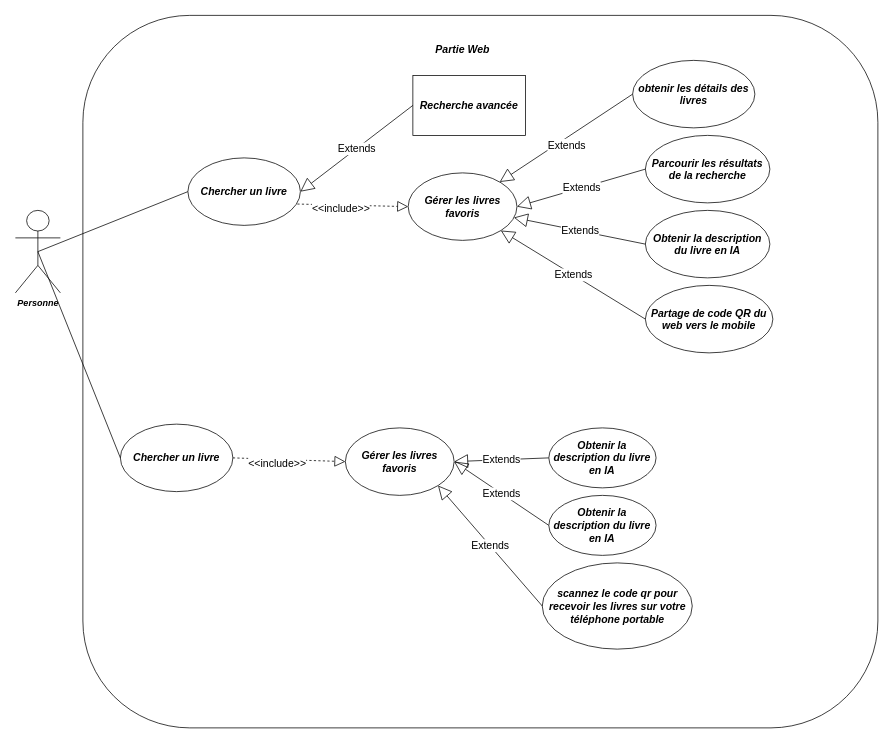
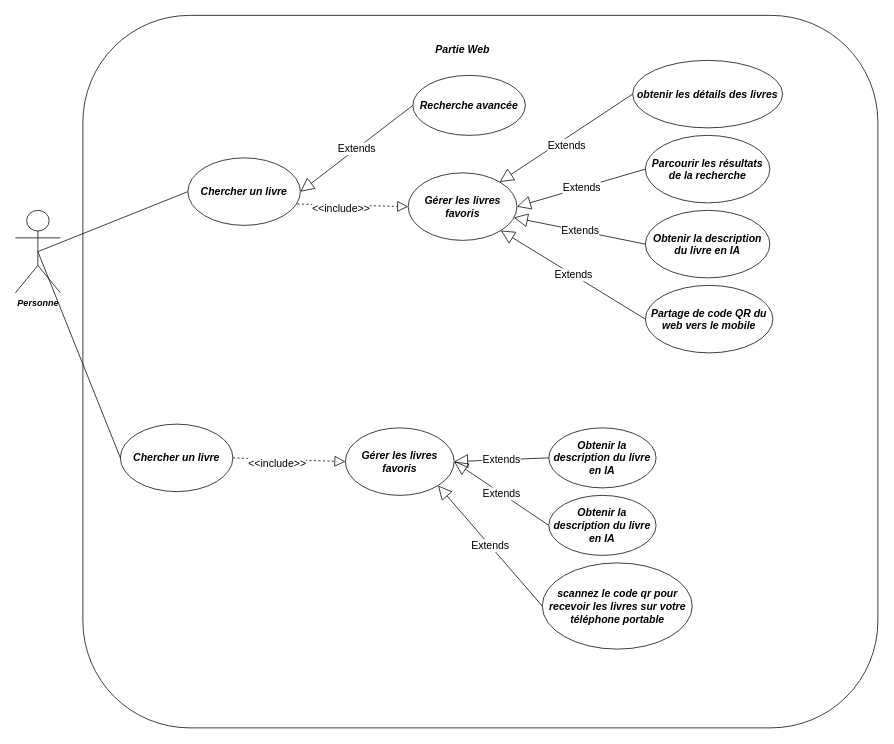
(694, 94) -> (708, 94)
(469, 105) -> (469, 105)
